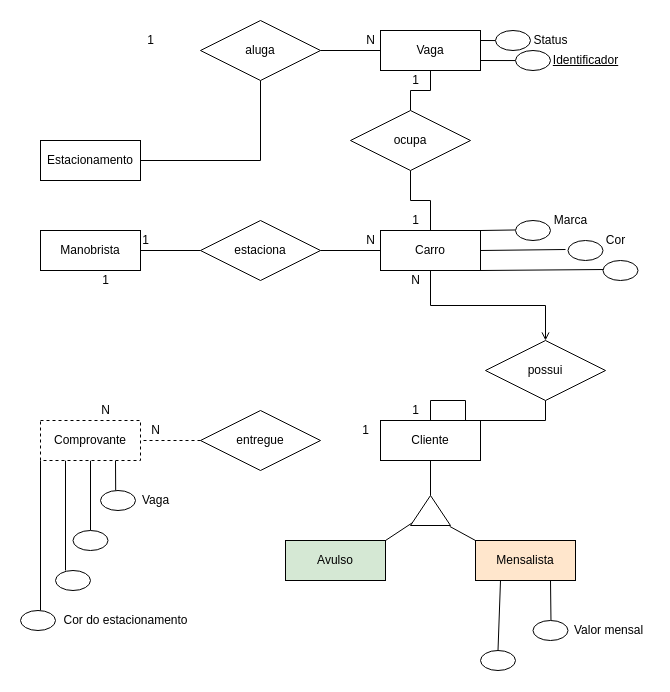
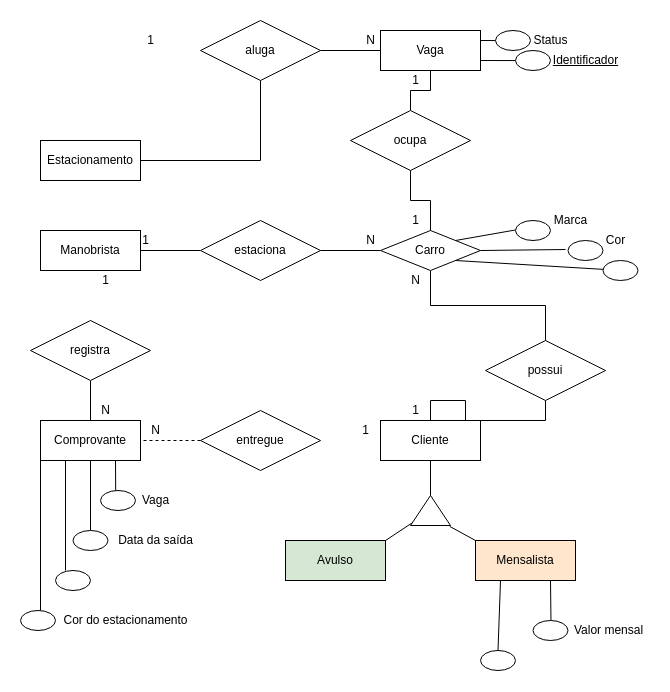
(431, 251) -> (431, 251)
(546, 334) -> (546, 335)
none -> (91, 351)
none -> (91, 401)
(91, 441) -> (91, 441)
none -> (156, 541)
